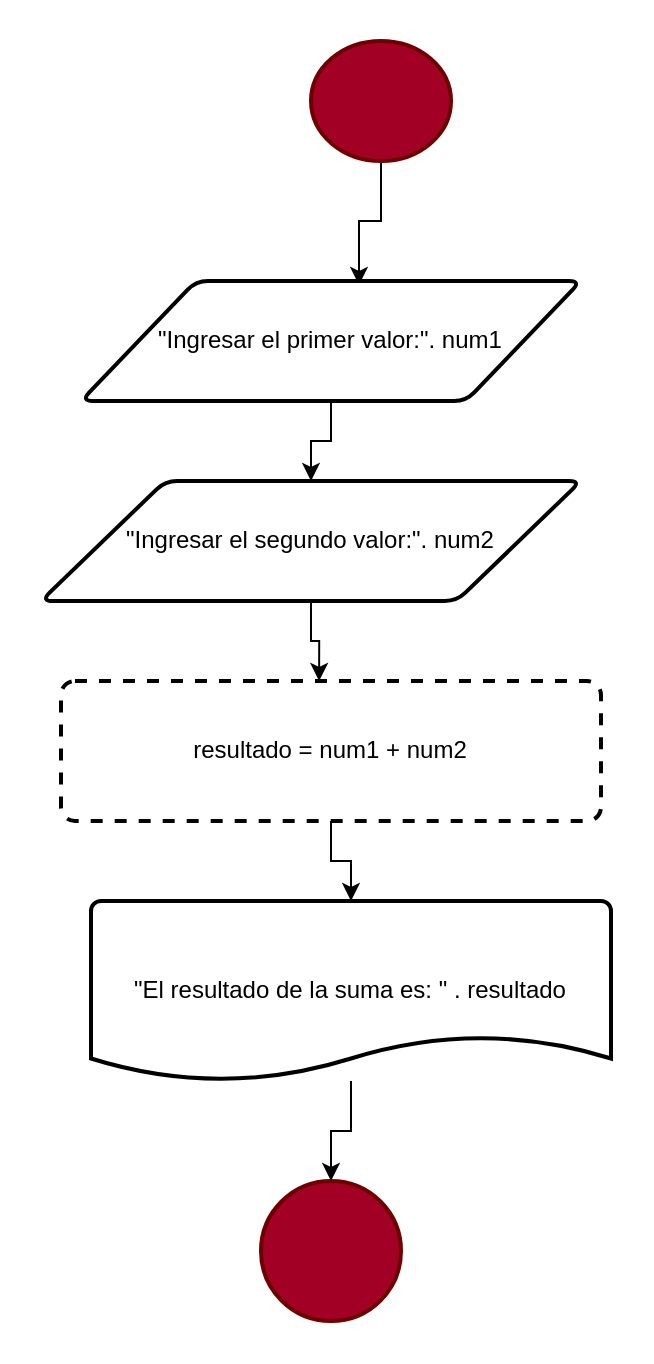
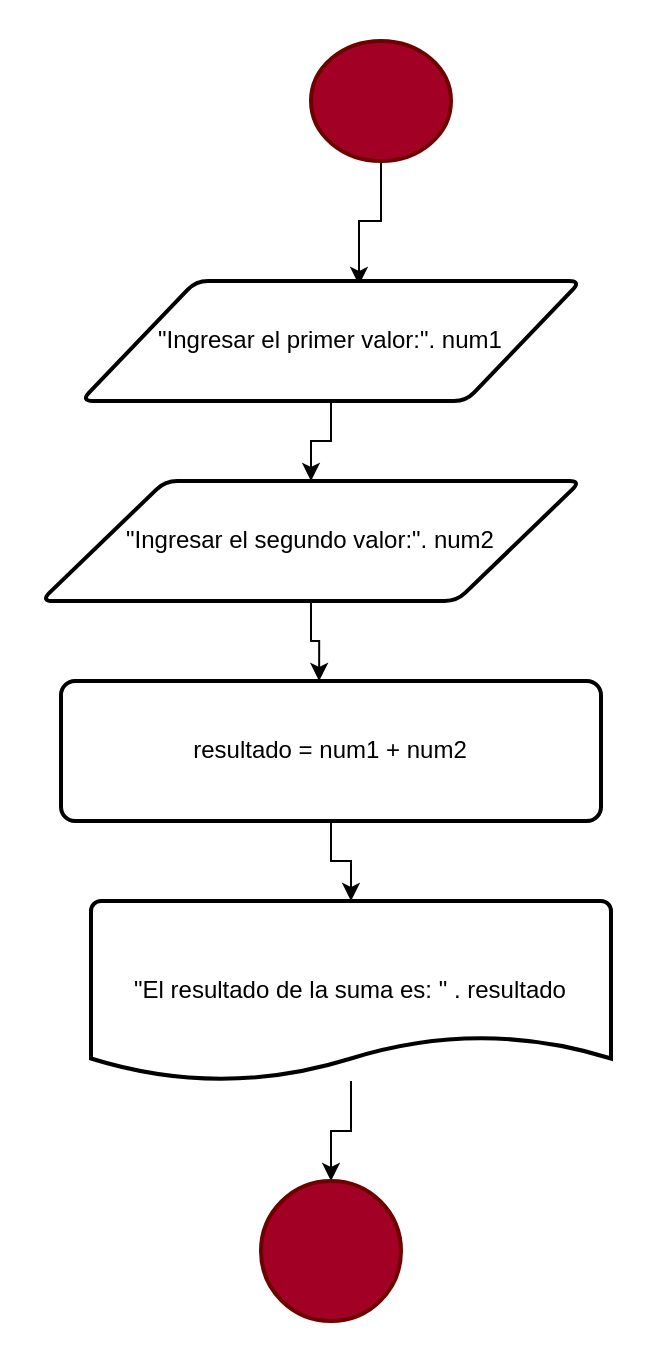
(331, 751) -> (331, 751)
